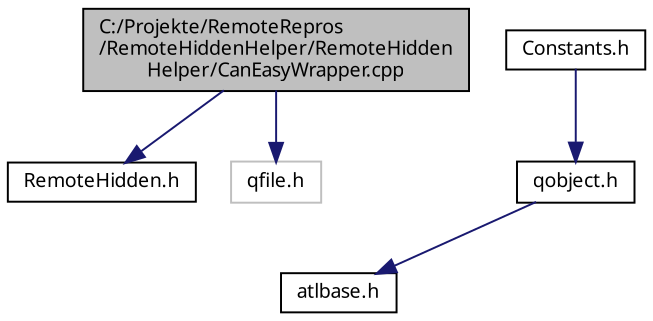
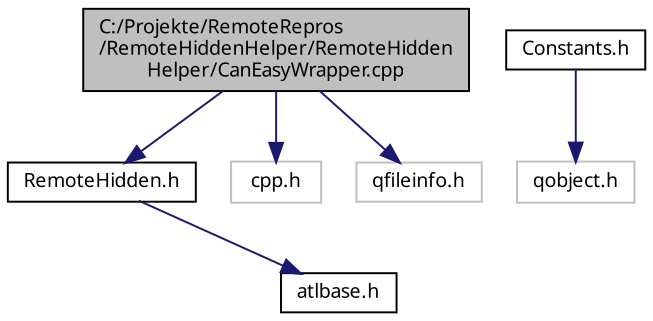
(276, 182) -> (276, 182)
none -> (419, 182)
(576, 182) -> (576, 182)
(465, 234) -> (211, 233)
